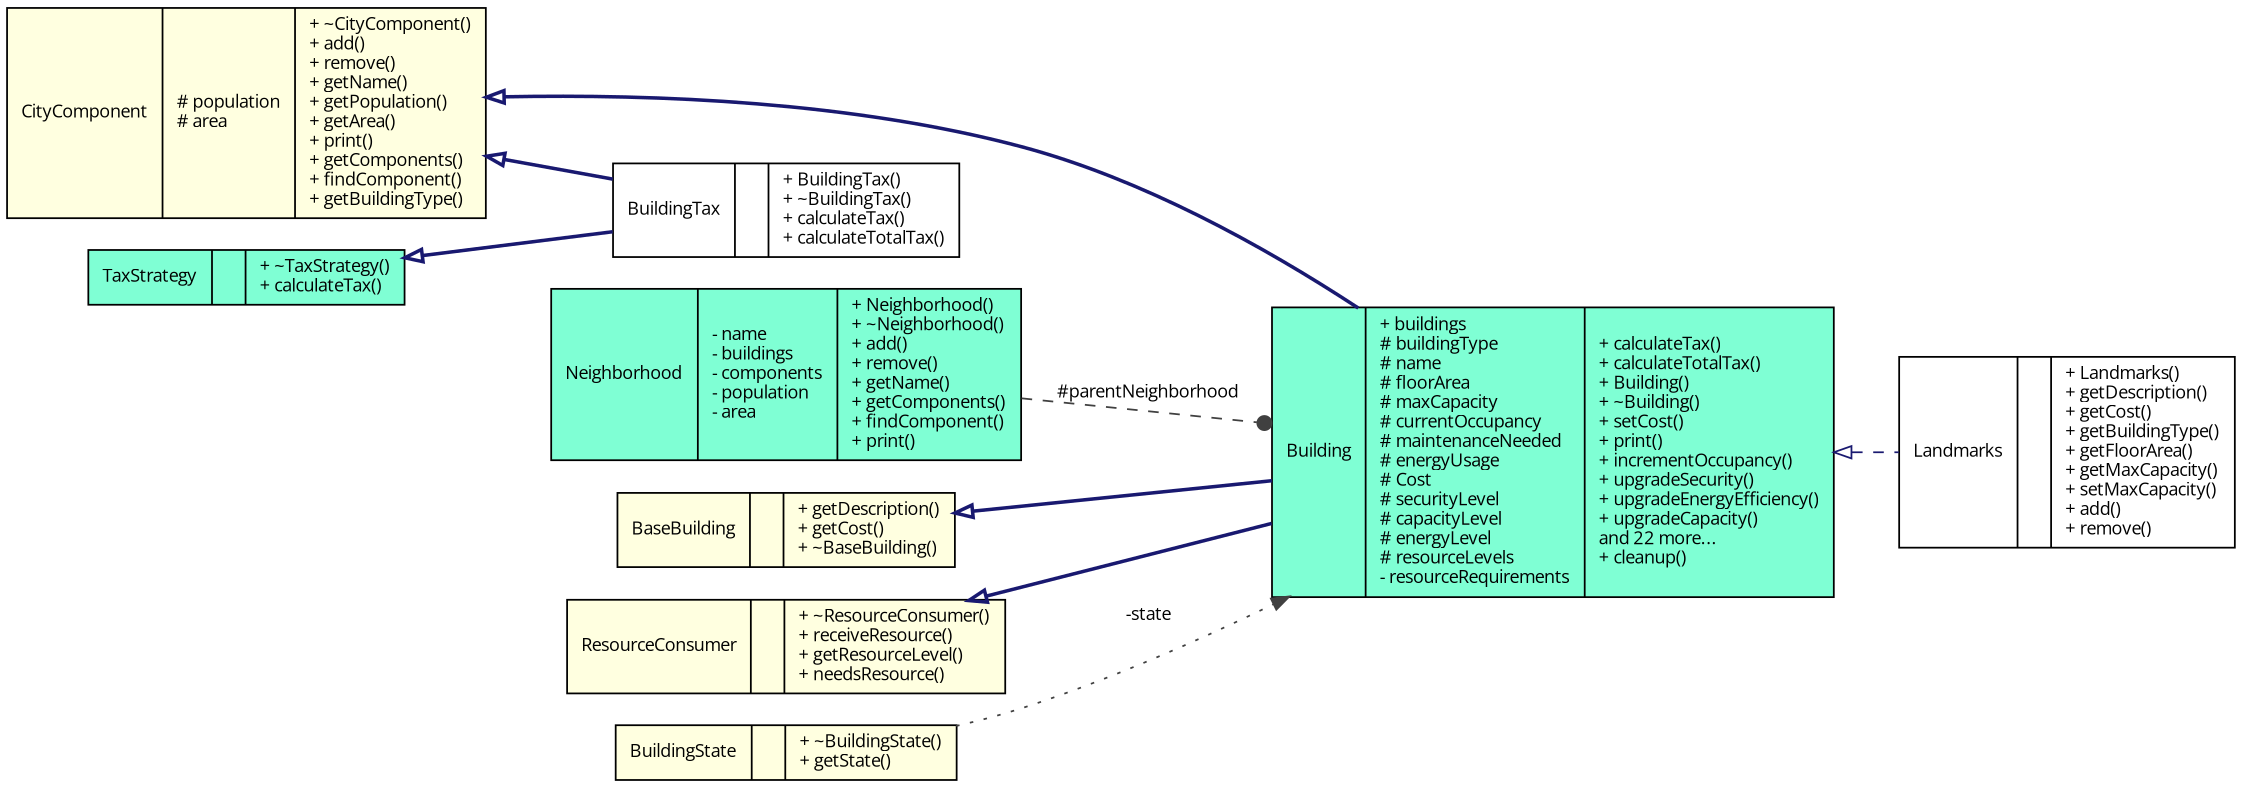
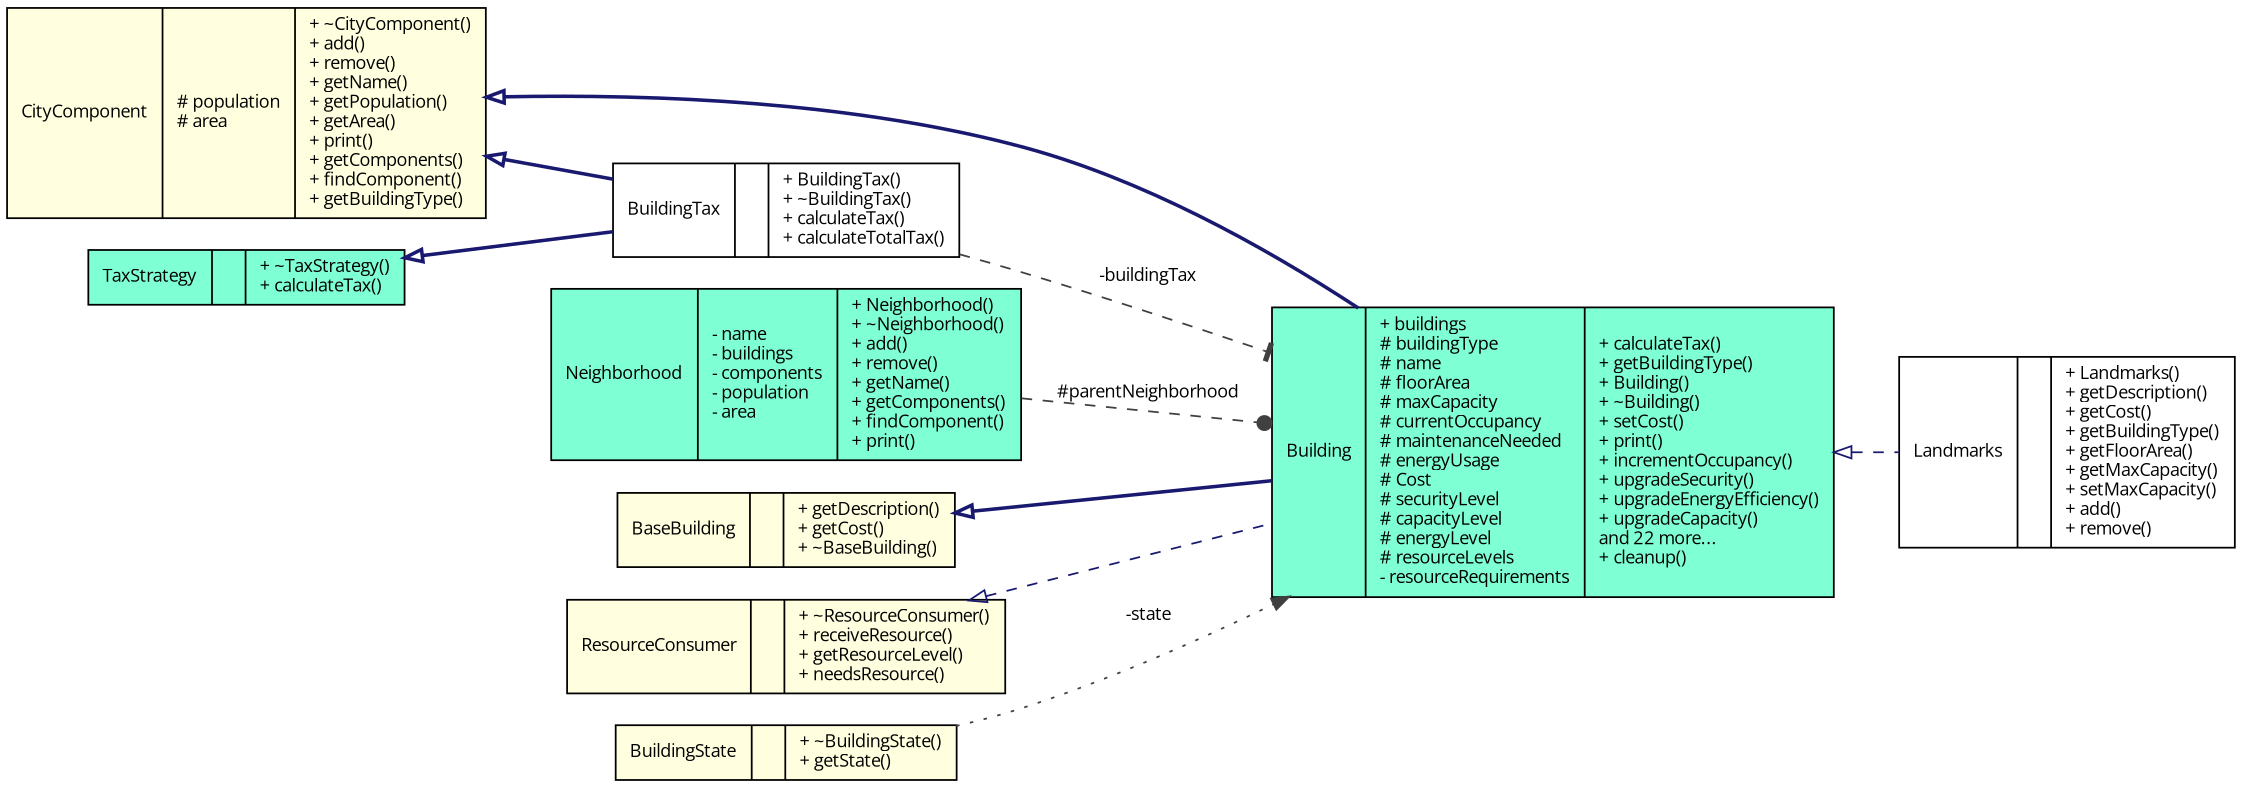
none -> (1112, 300)
(1680, 364) -> (1677, 364)
(1129, 560) -> (1129, 560)
